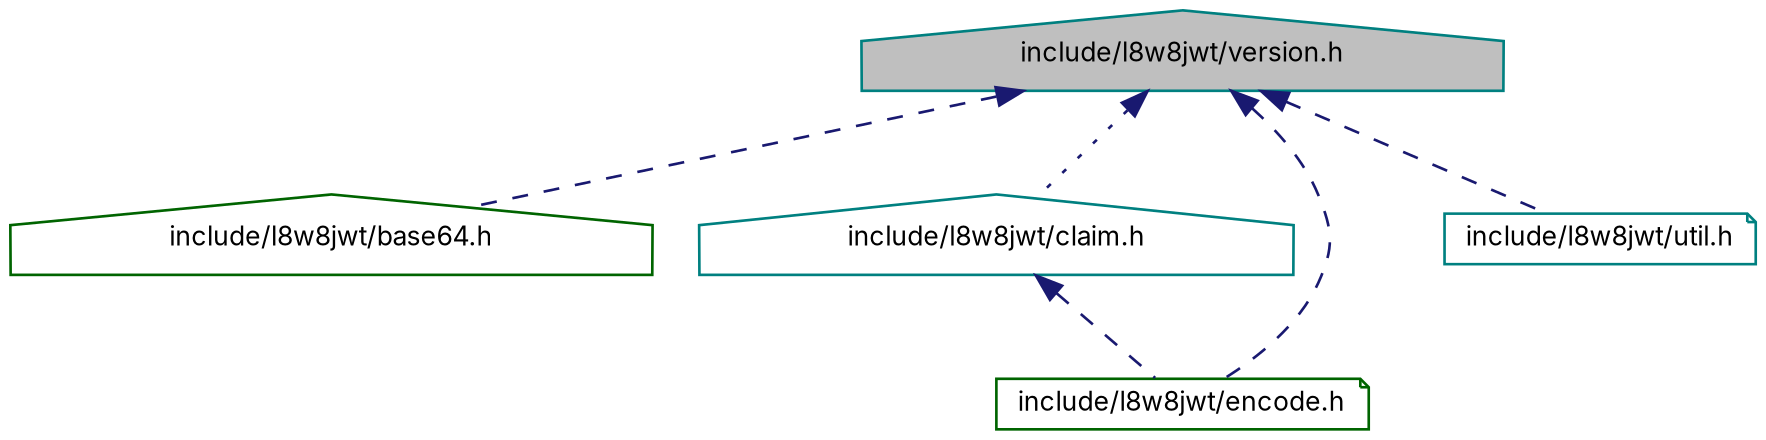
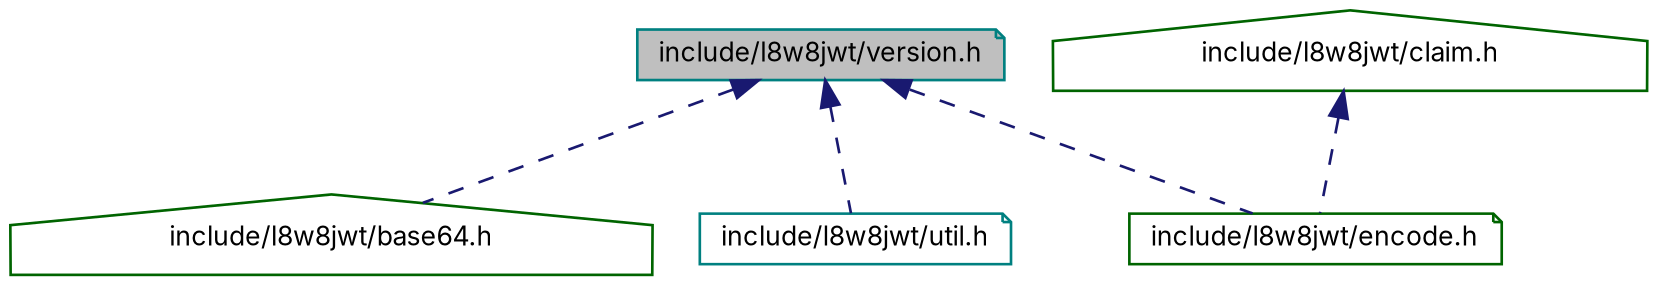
(1183, 55) -> (821, 55)
(1082, 154) -> none
(996, 239) -> (1350, 55)
